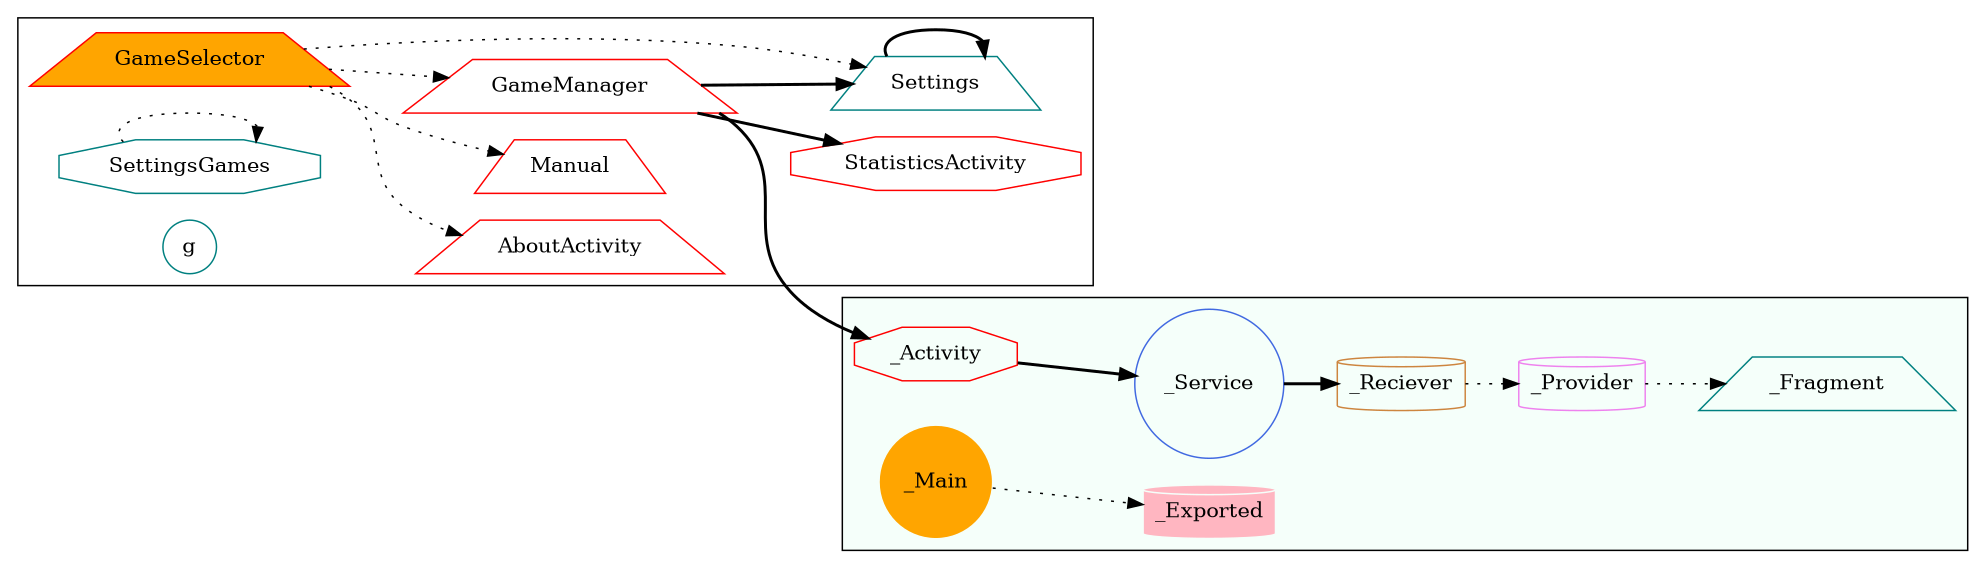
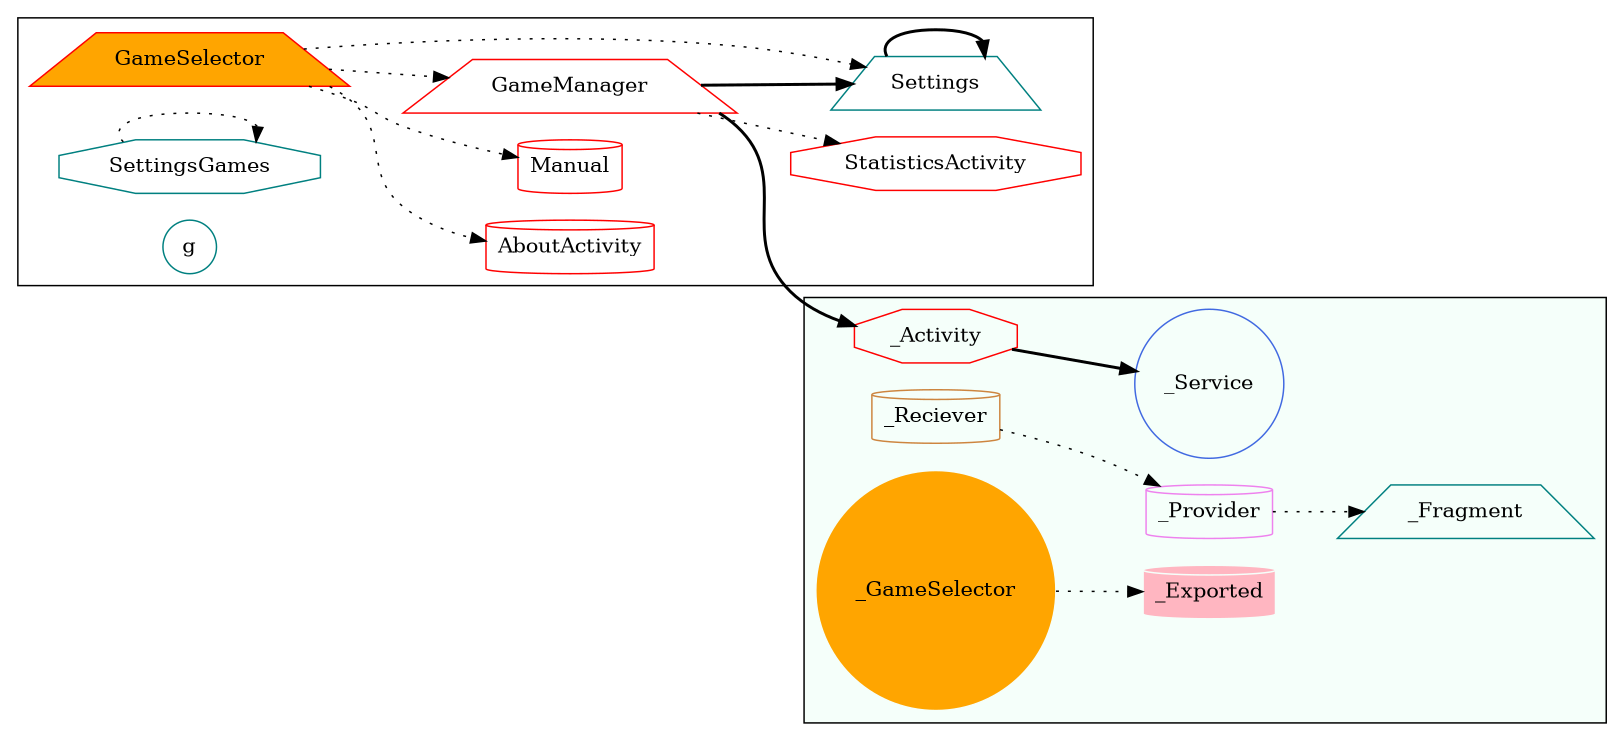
(761, 127) -> (761, 127)
(570, 167) -> (570, 167)
(570, 247) -> (570, 247)
(1303, 384) -> none
(936, 482) -> (936, 591)
